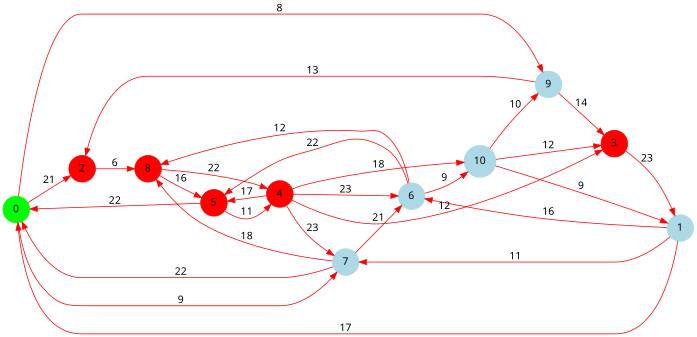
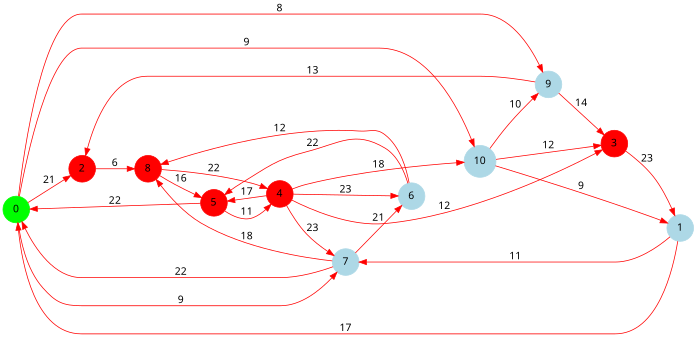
(444, 187) -> (216, 48)
(549, 219) -> none
